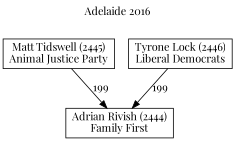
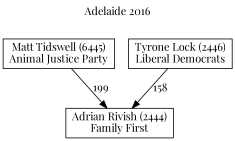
(59, 54) -> (59, 54)
(161, 88) -> (161, 88)
